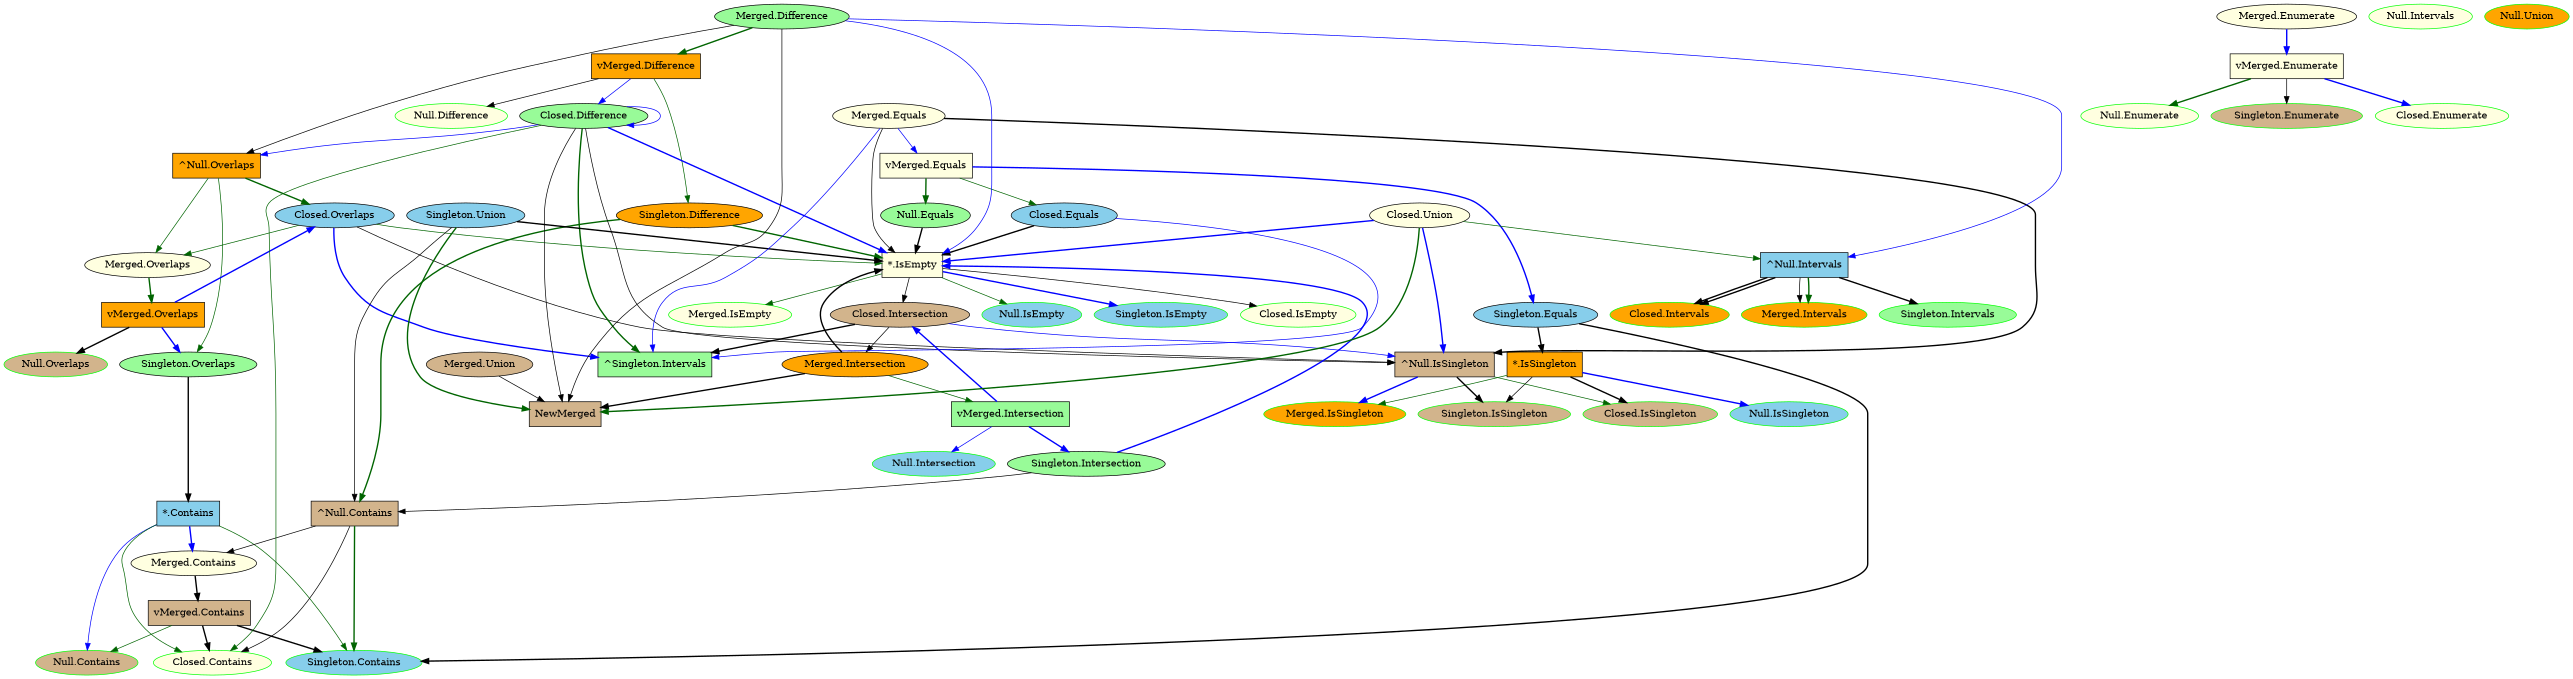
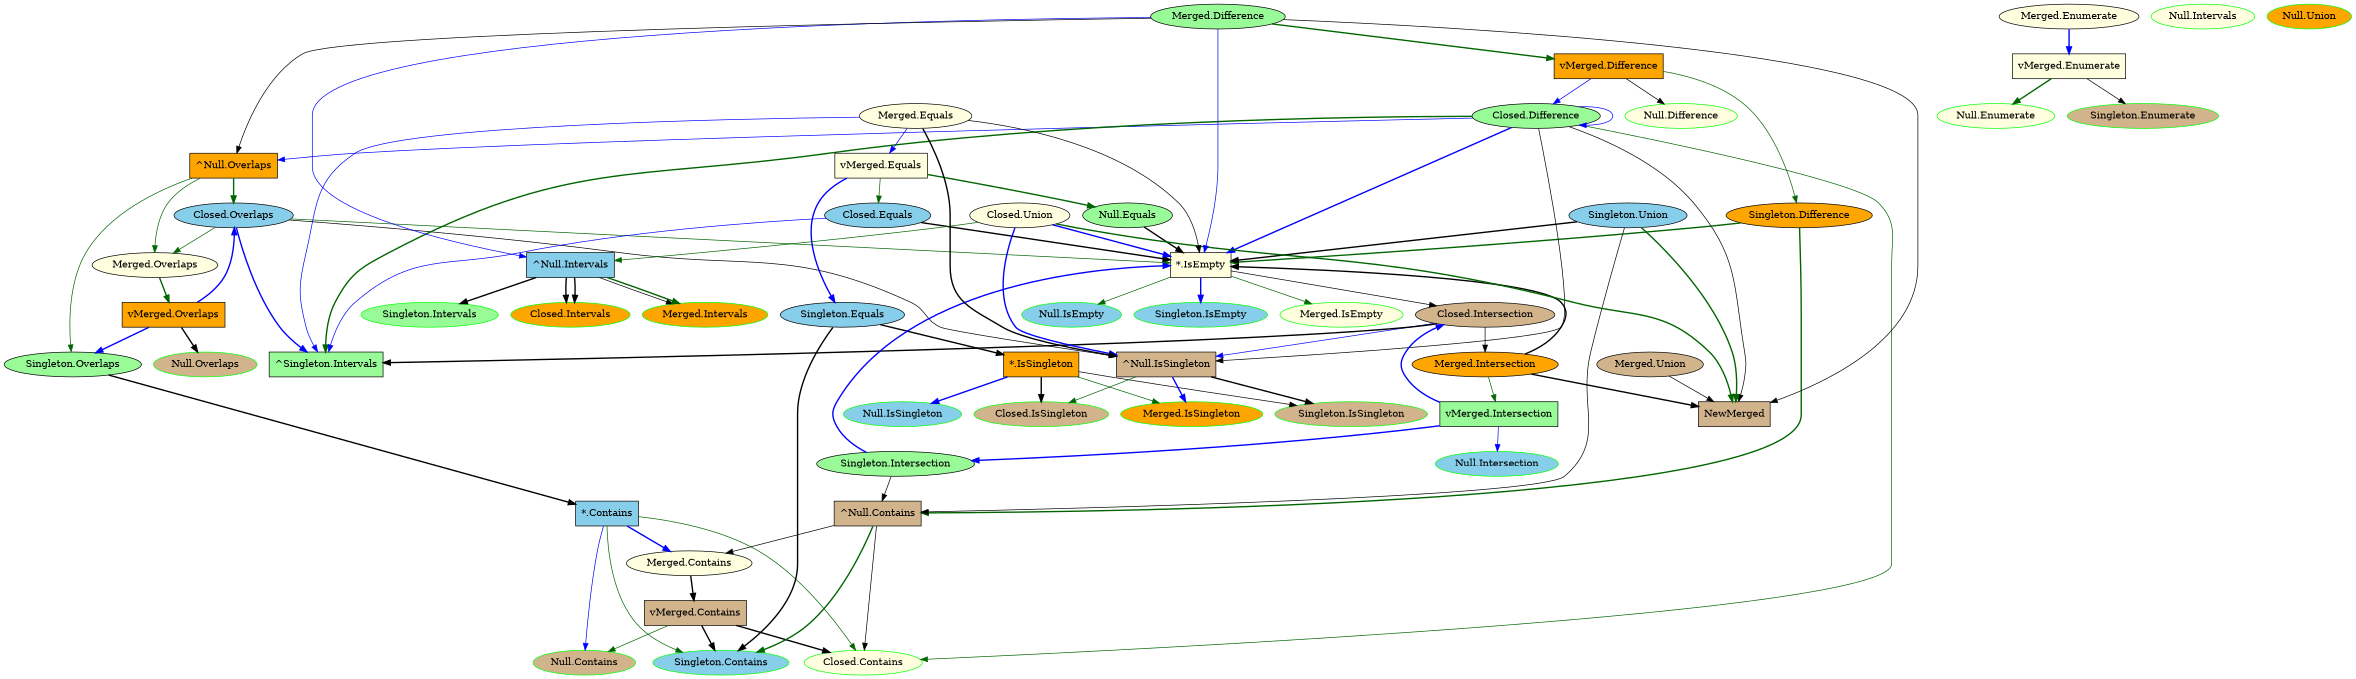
(2442, 116) -> none
(1298, 315) -> none
